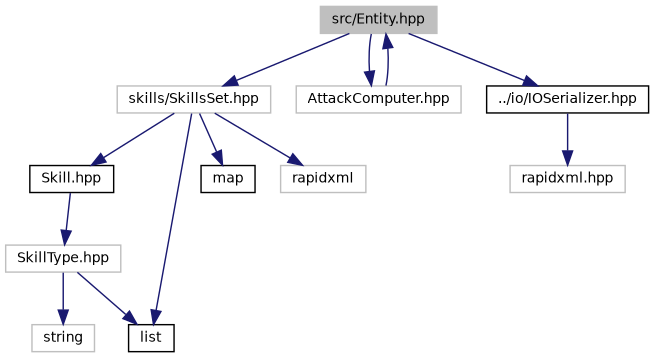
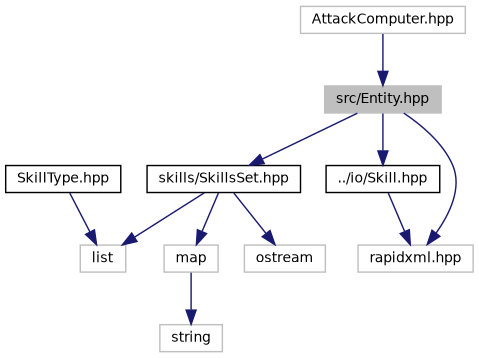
(369, 53) -> (453, 165)
(194, 99) -> (224, 179)
(568, 99) -> (383, 179)
(72, 179) -> none
(228, 179) -> (191, 259)
(323, 179) -> (285, 259)
(63, 259) -> (63, 179)
(63, 291) -> (191, 291)
(151, 338) -> (103, 259)
